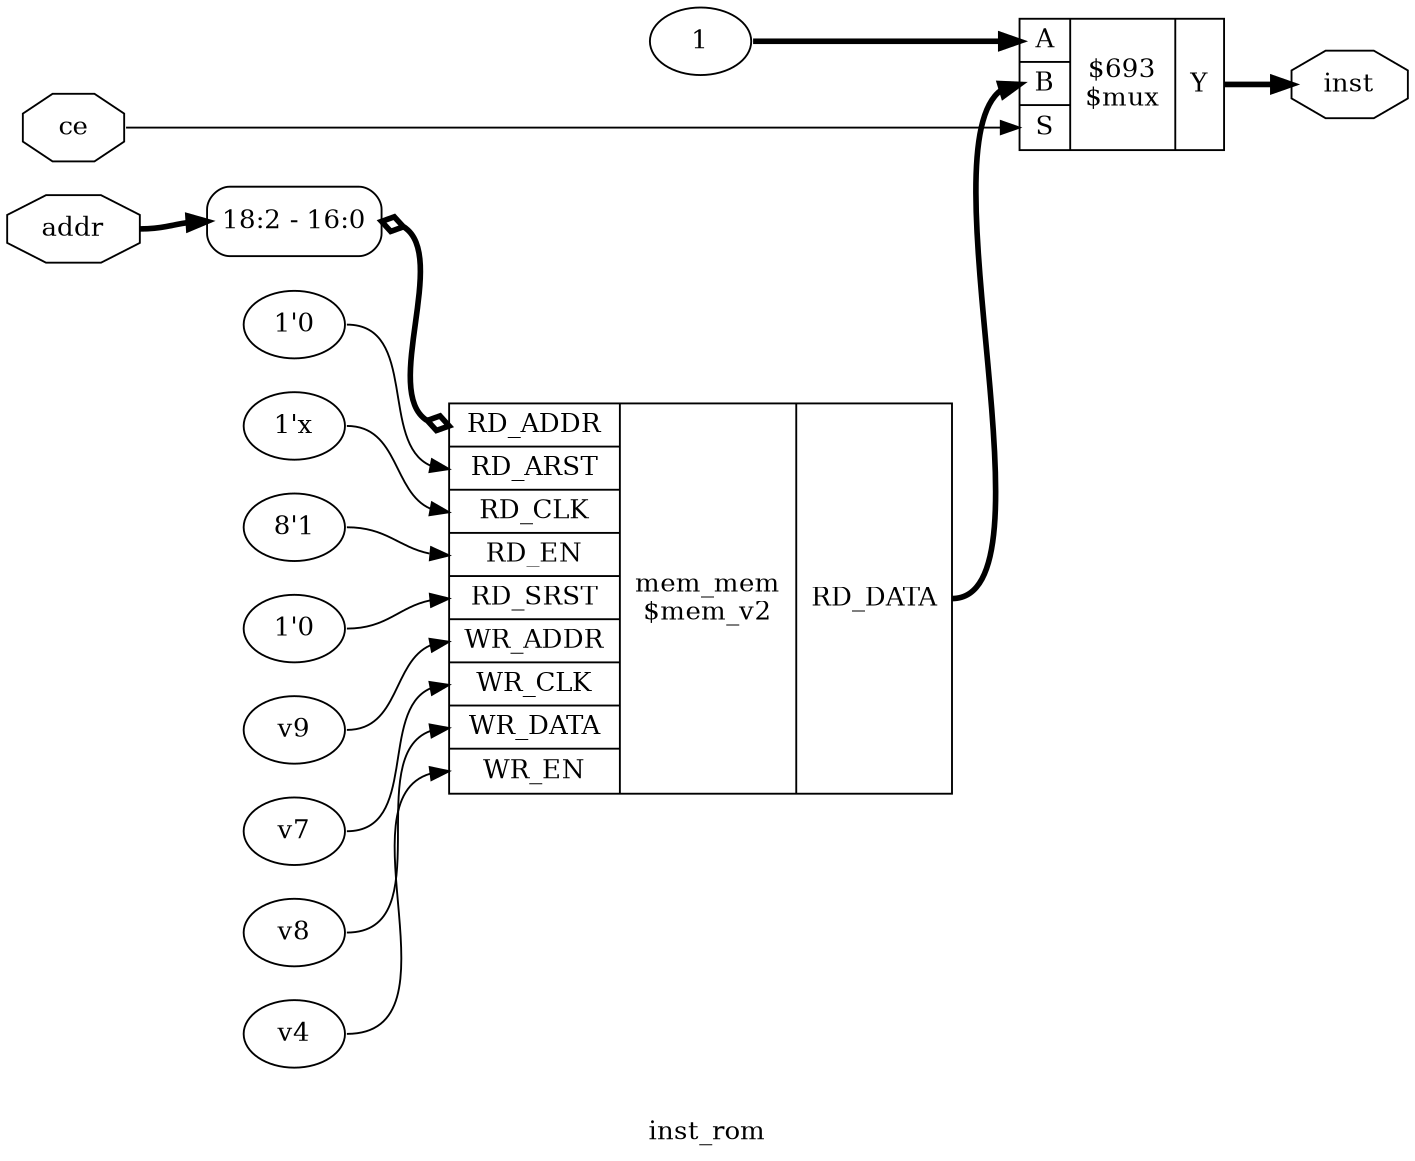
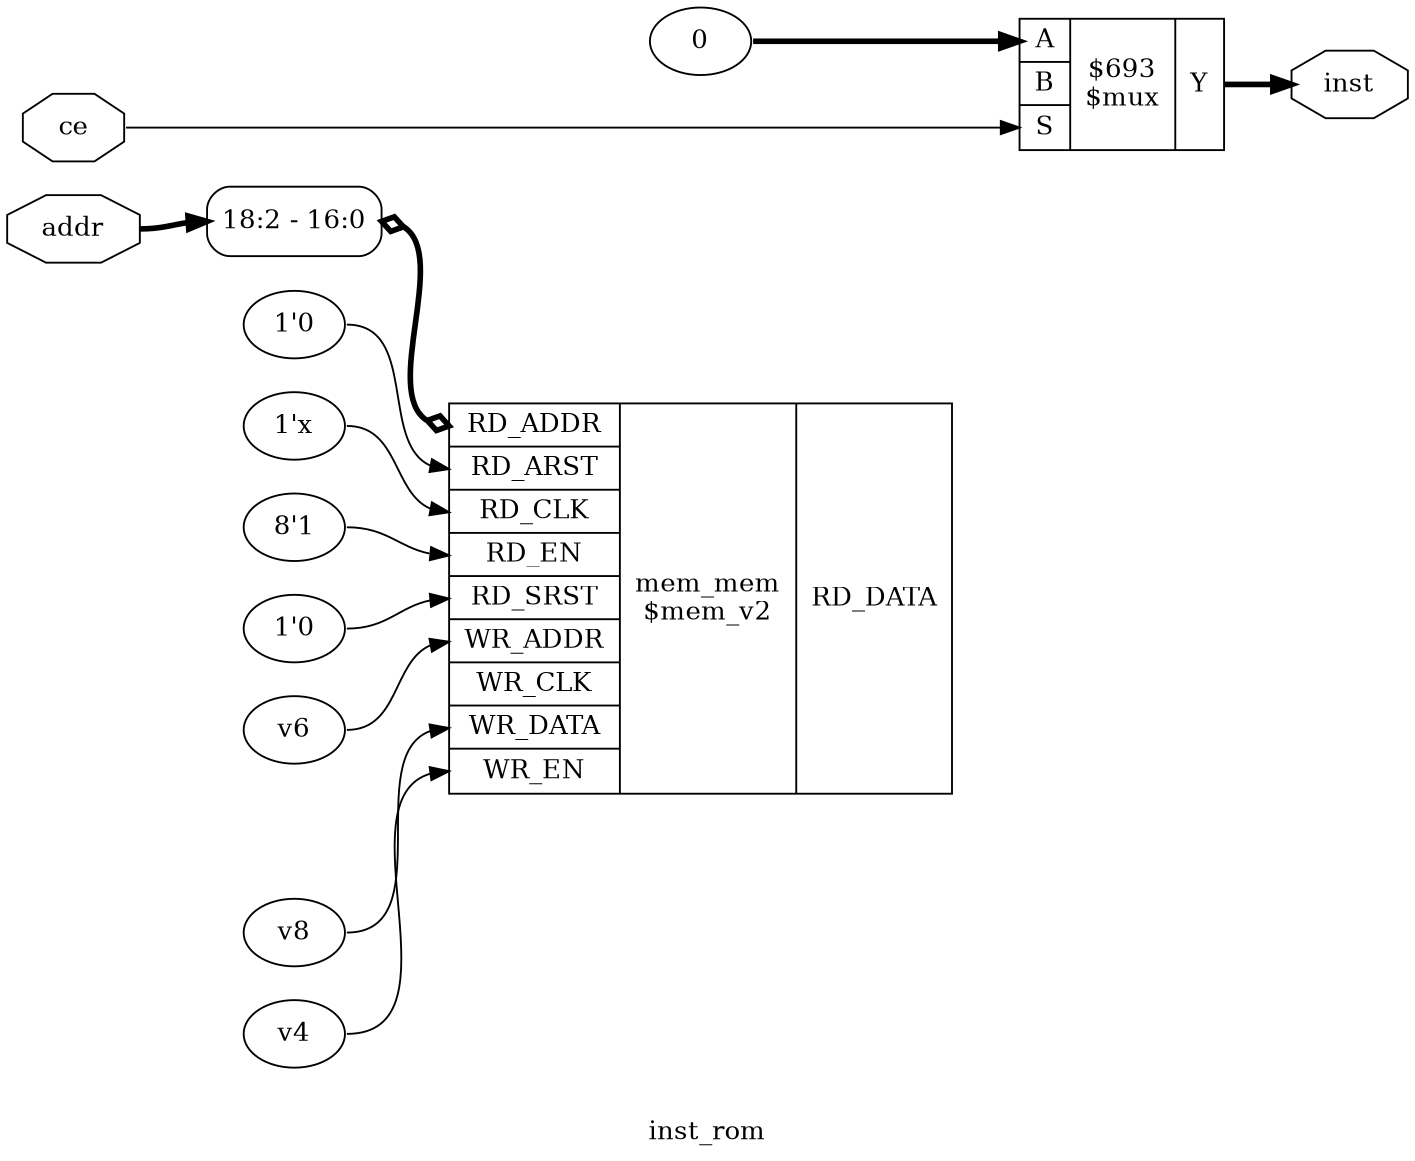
(701, 41) -> (701, 41)
(987, 350) -> none
(294, 730) -> (294, 730)
(294, 831) -> none
